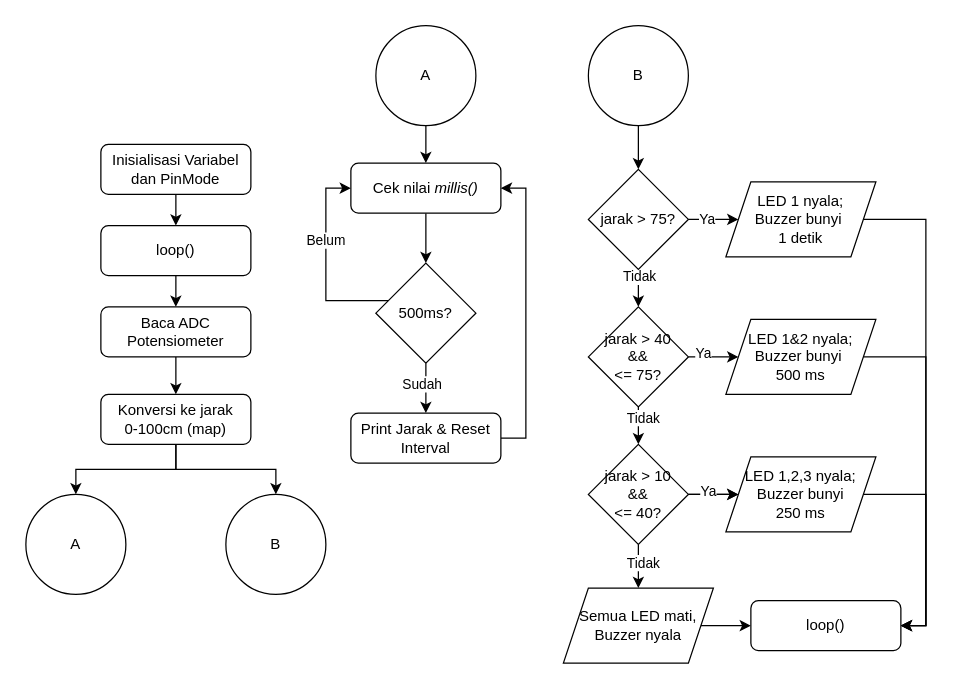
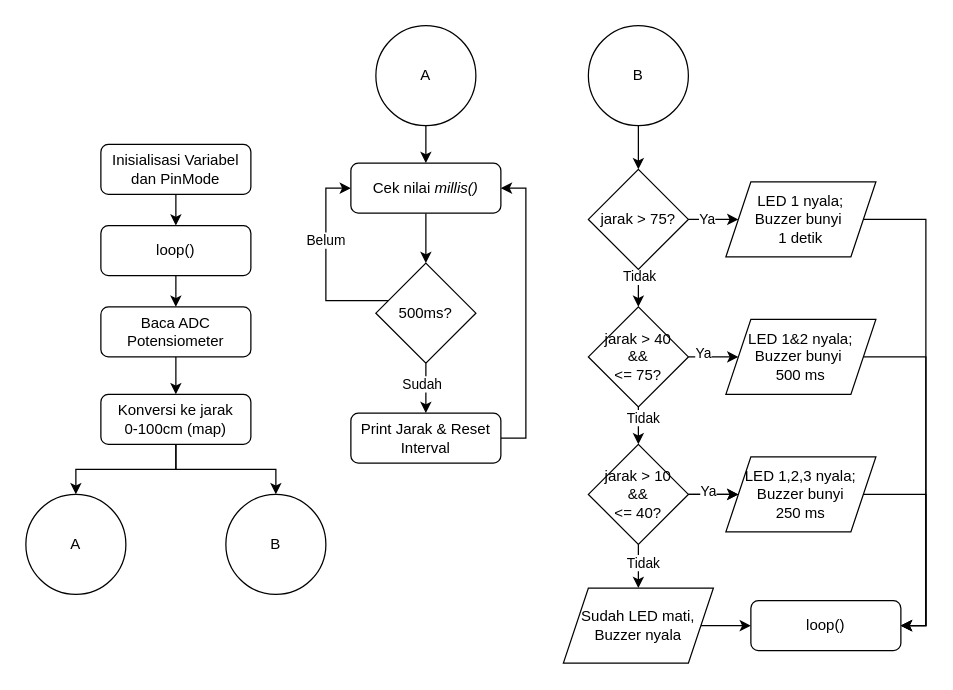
(638, 626) -> (638, 626)
